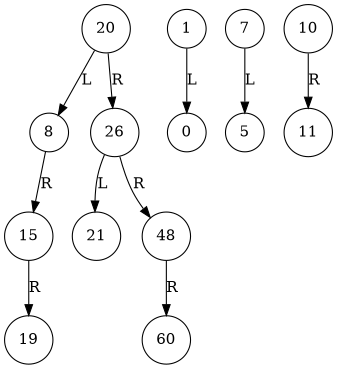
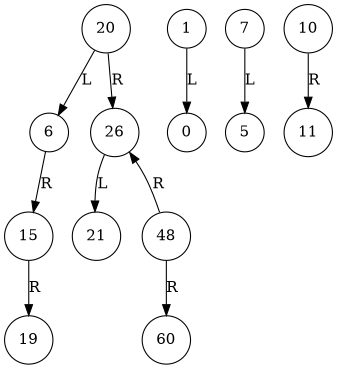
(49, 132) -> (49, 132)
(129, 184) -> (150, 186)
